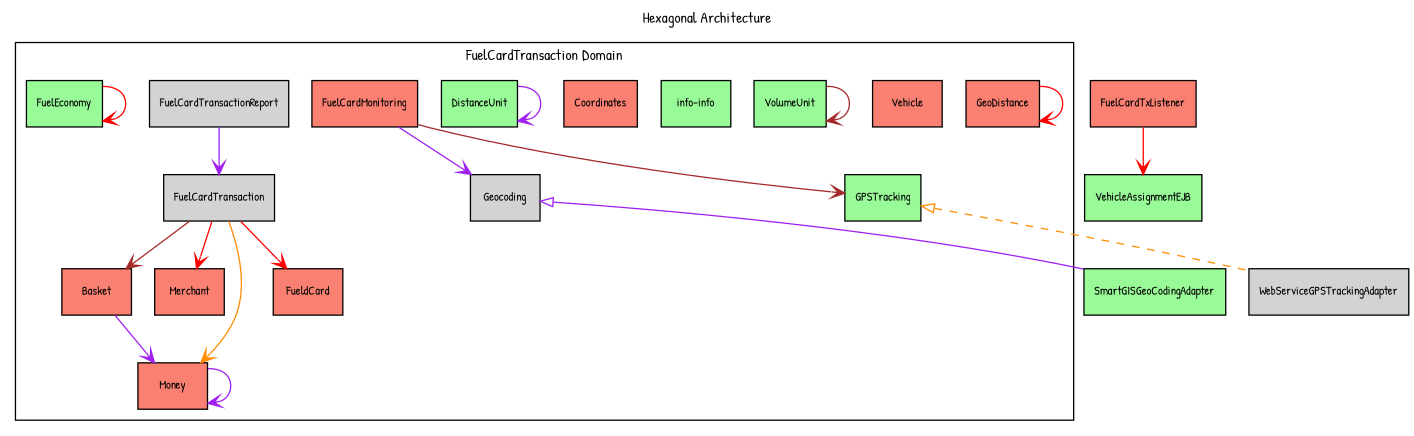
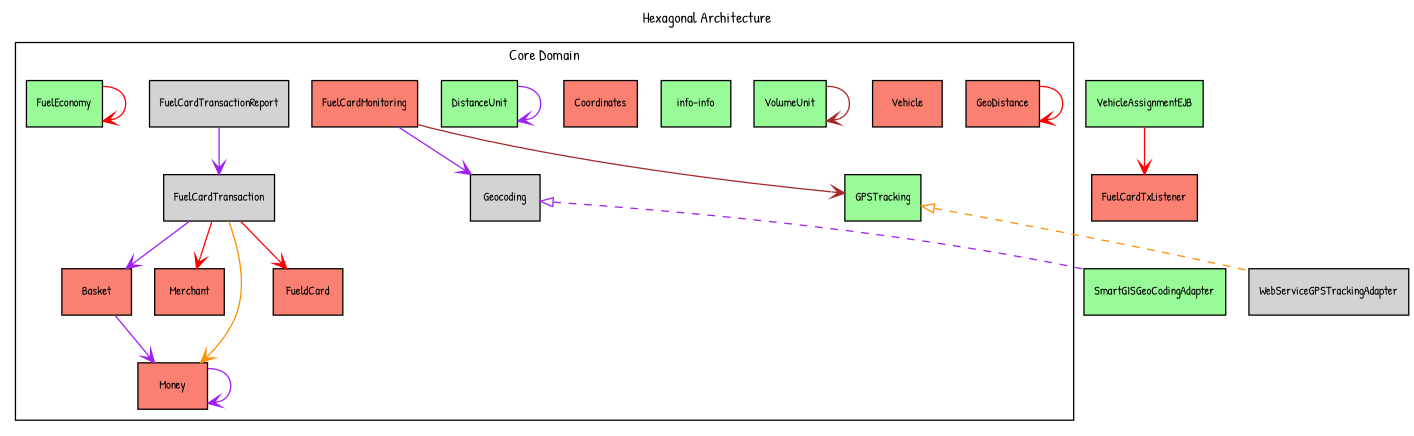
(545, 56) -> (545, 56)
(1143, 144) -> (1145, 144)
(820, 227) -> (820, 227)
(163, 241) -> (163, 241)
